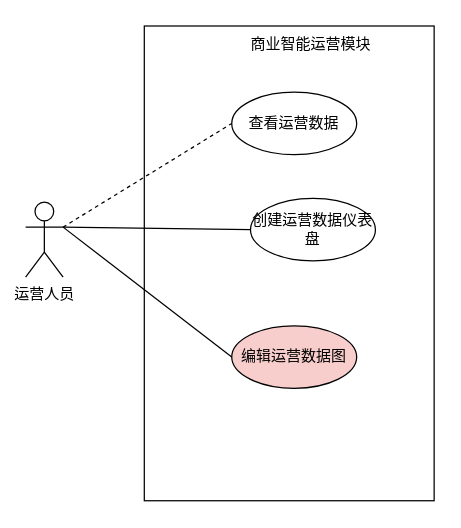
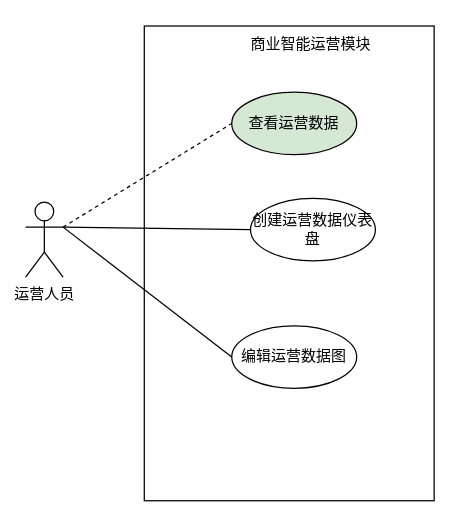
(294, 123) -> (294, 123)
(294, 357) -> (294, 357)
